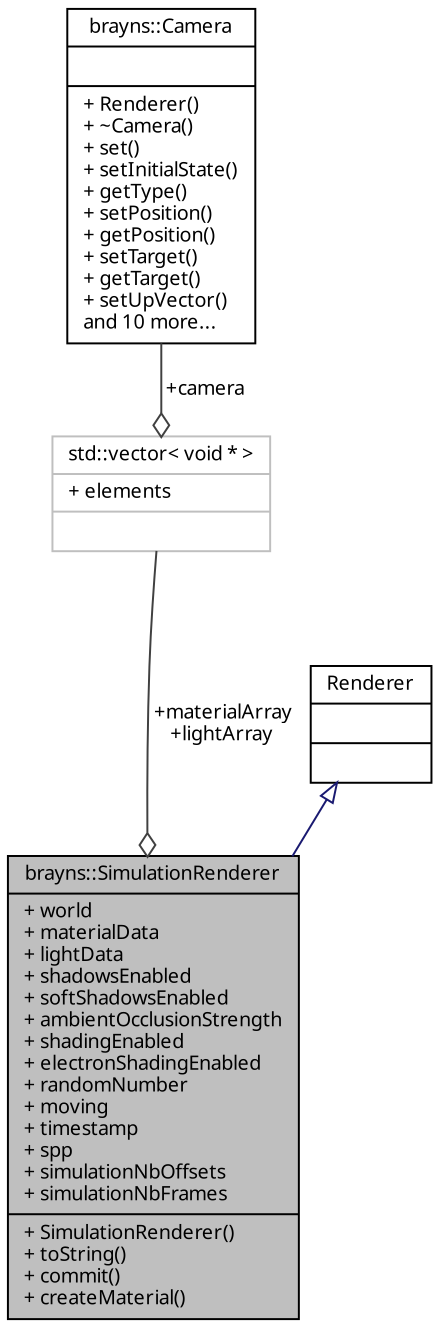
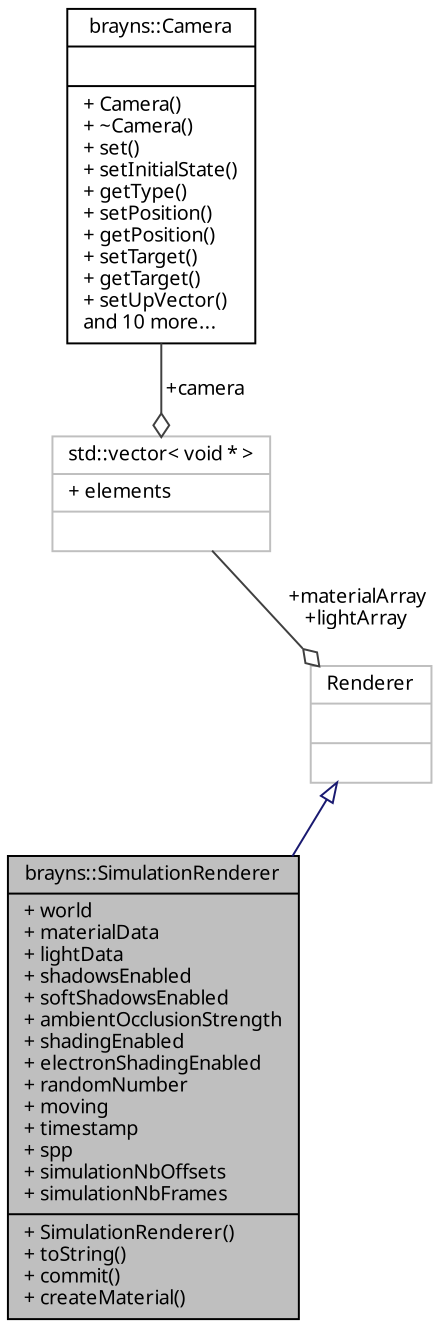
(142, 105) -> (133, 105)
(149, 692) -> (257, 599)
(371, 724) -> (371, 724)
